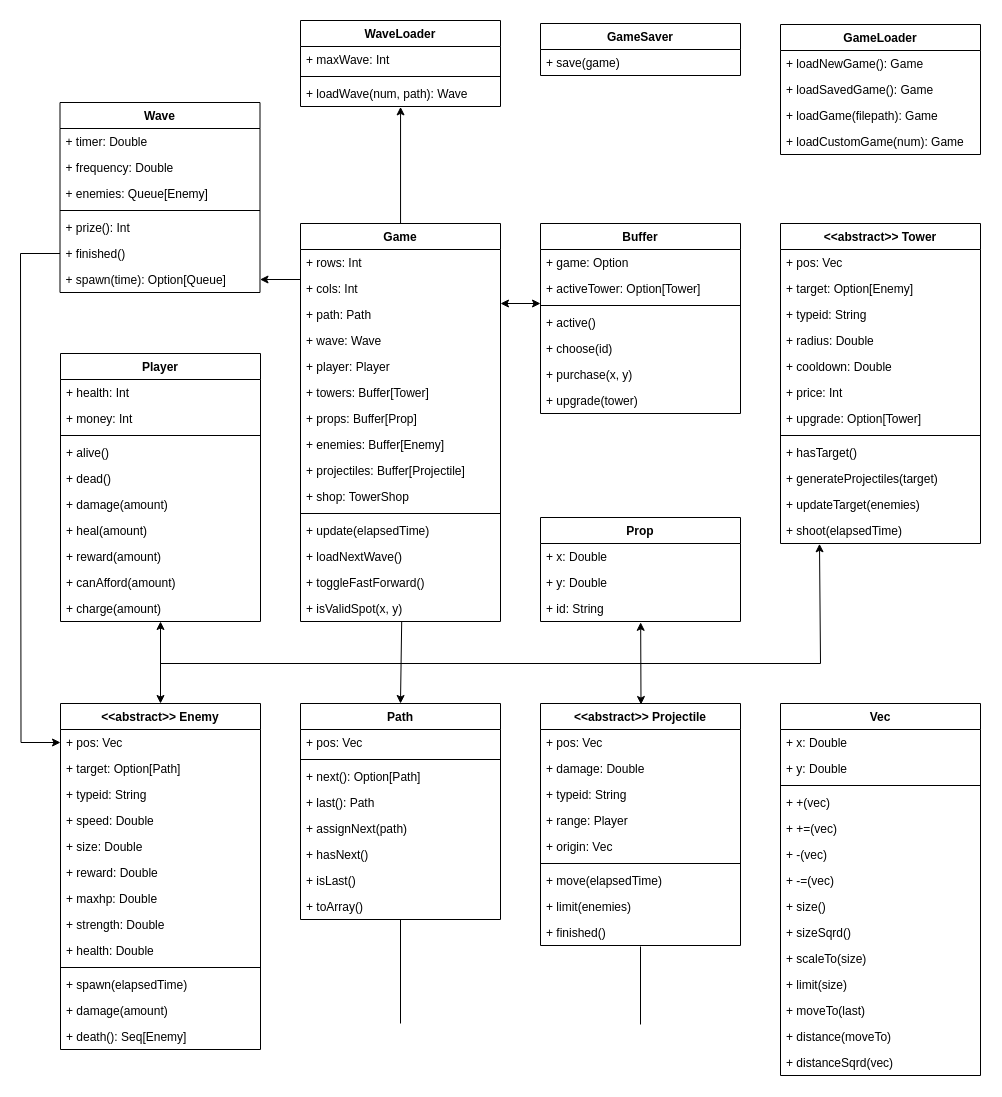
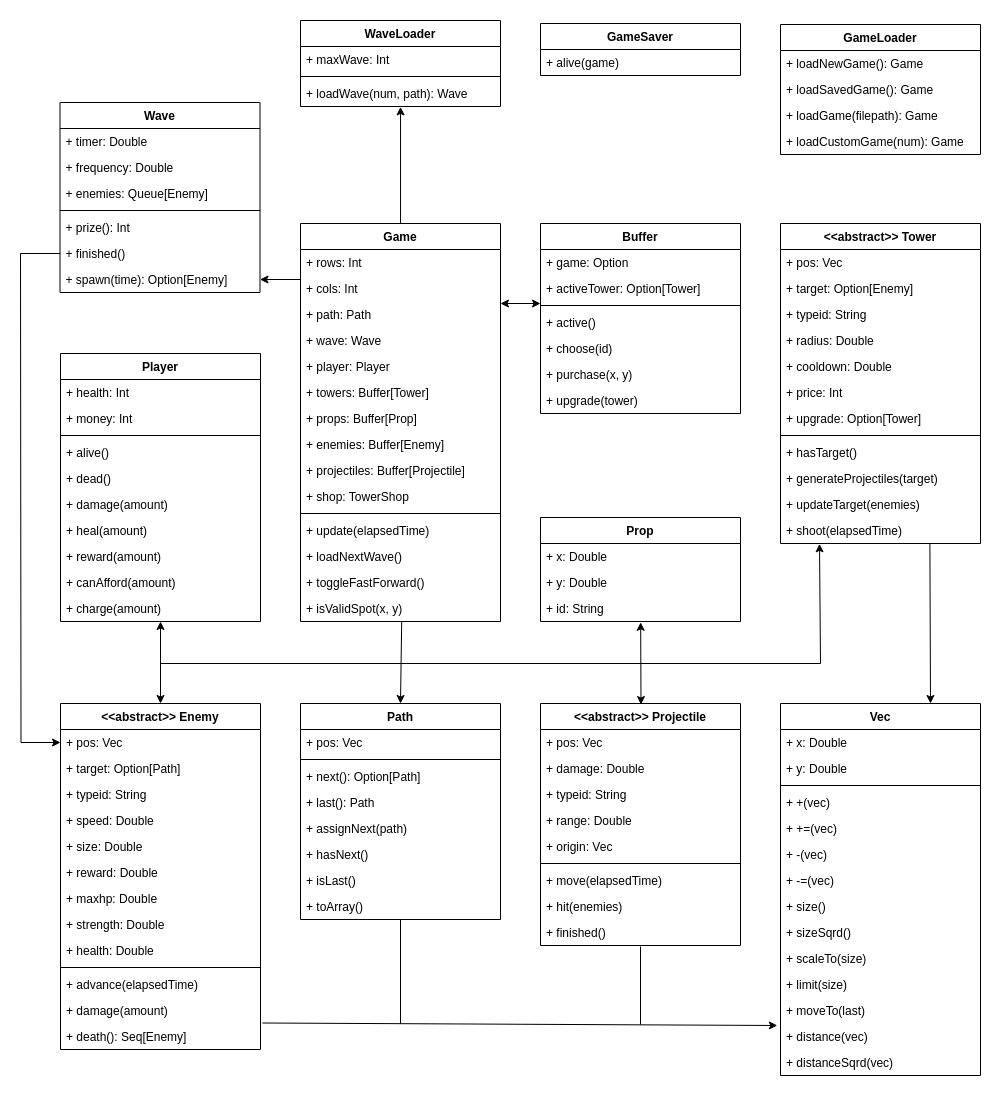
(585, 63) -> (585, 63)
(152, 280) -> (152, 280)
none -> (930, 621)
(590, 821) -> (590, 821)
(592, 907) -> (588, 907)
(129, 985) -> (135, 985)
none -> (517, 1024)
(843, 1037) -> (833, 1037)
